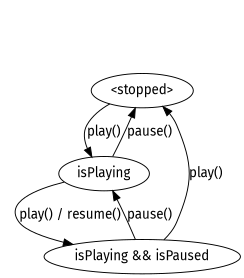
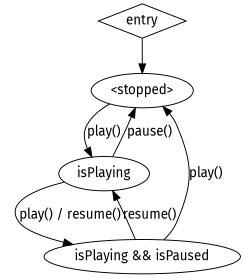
none -> (142, 21)
(150, 215) -> (150, 215)
